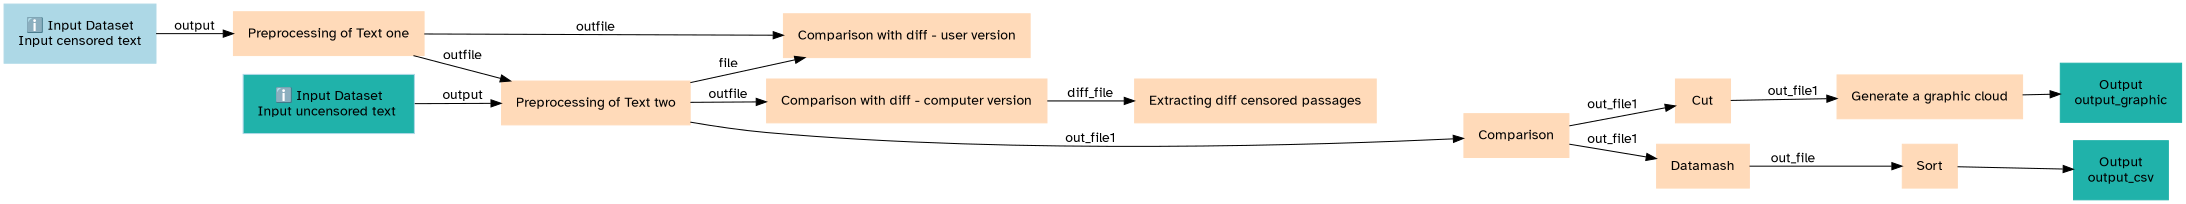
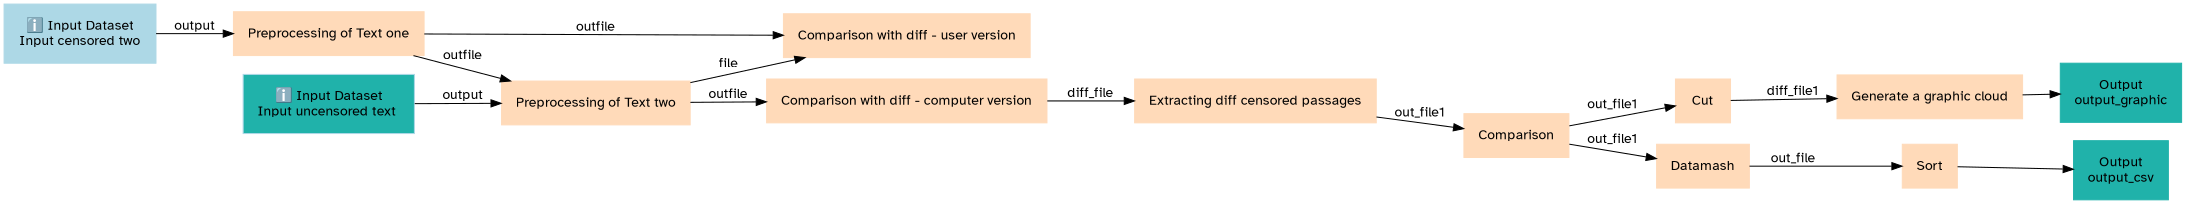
(80, 34) -> (80, 34)
(1793, 91) -> (1793, 91)
(1071, 146) -> (1415, 122)
